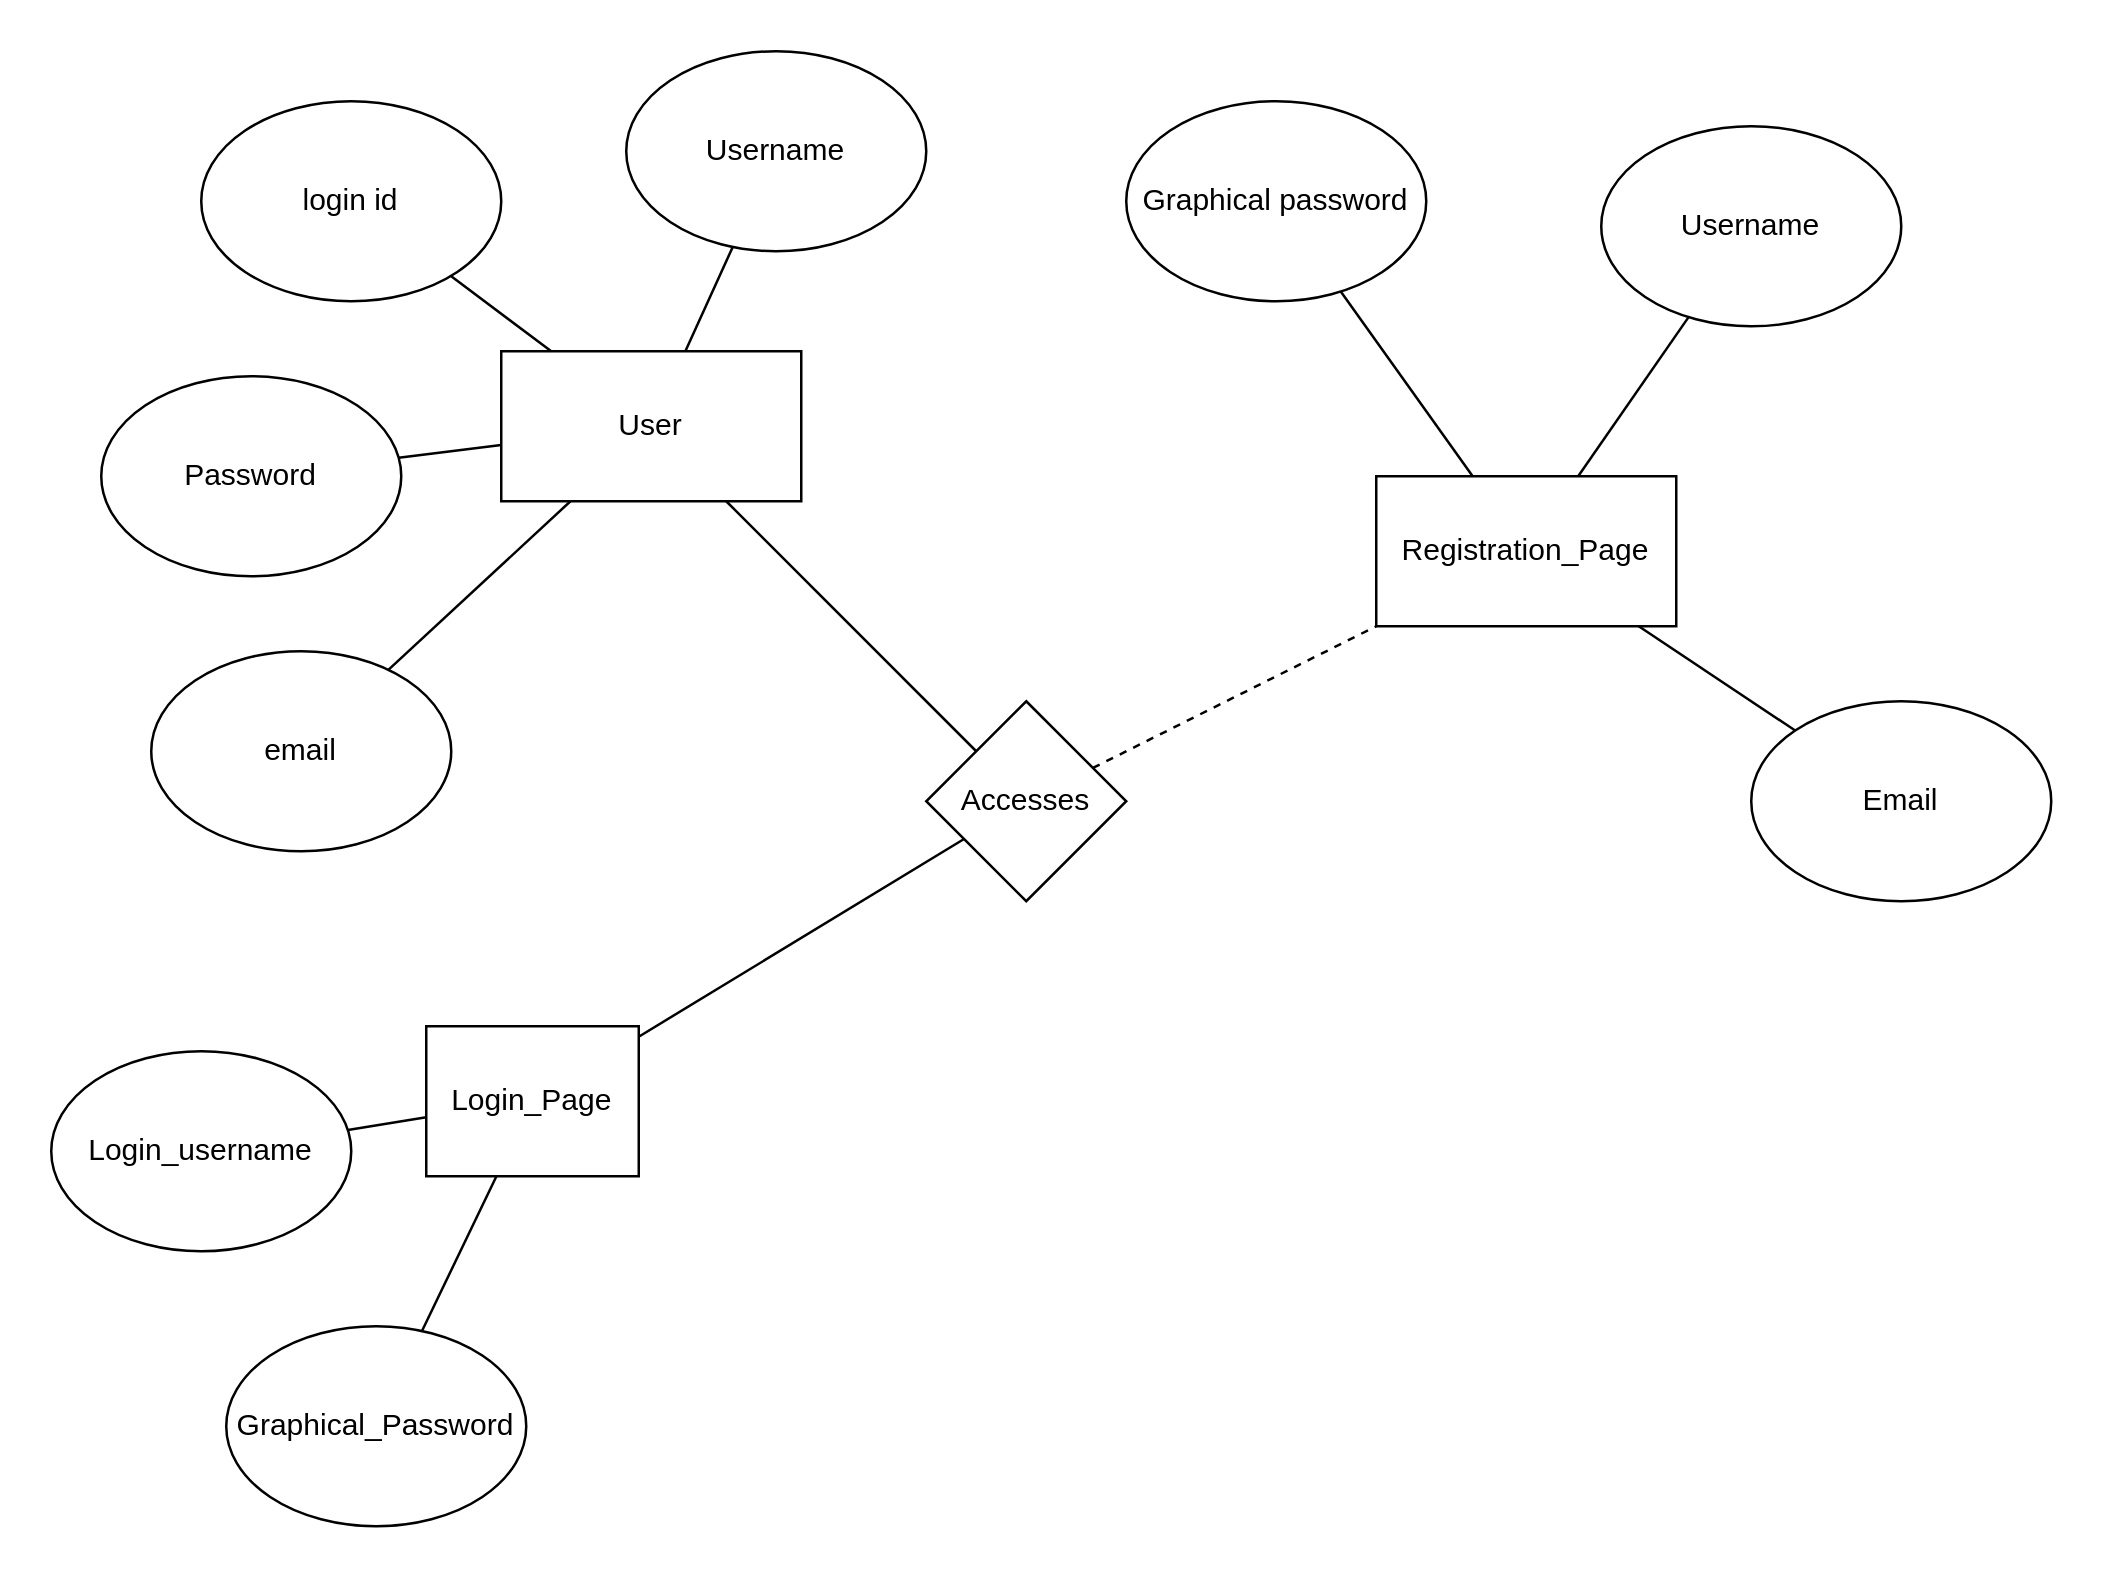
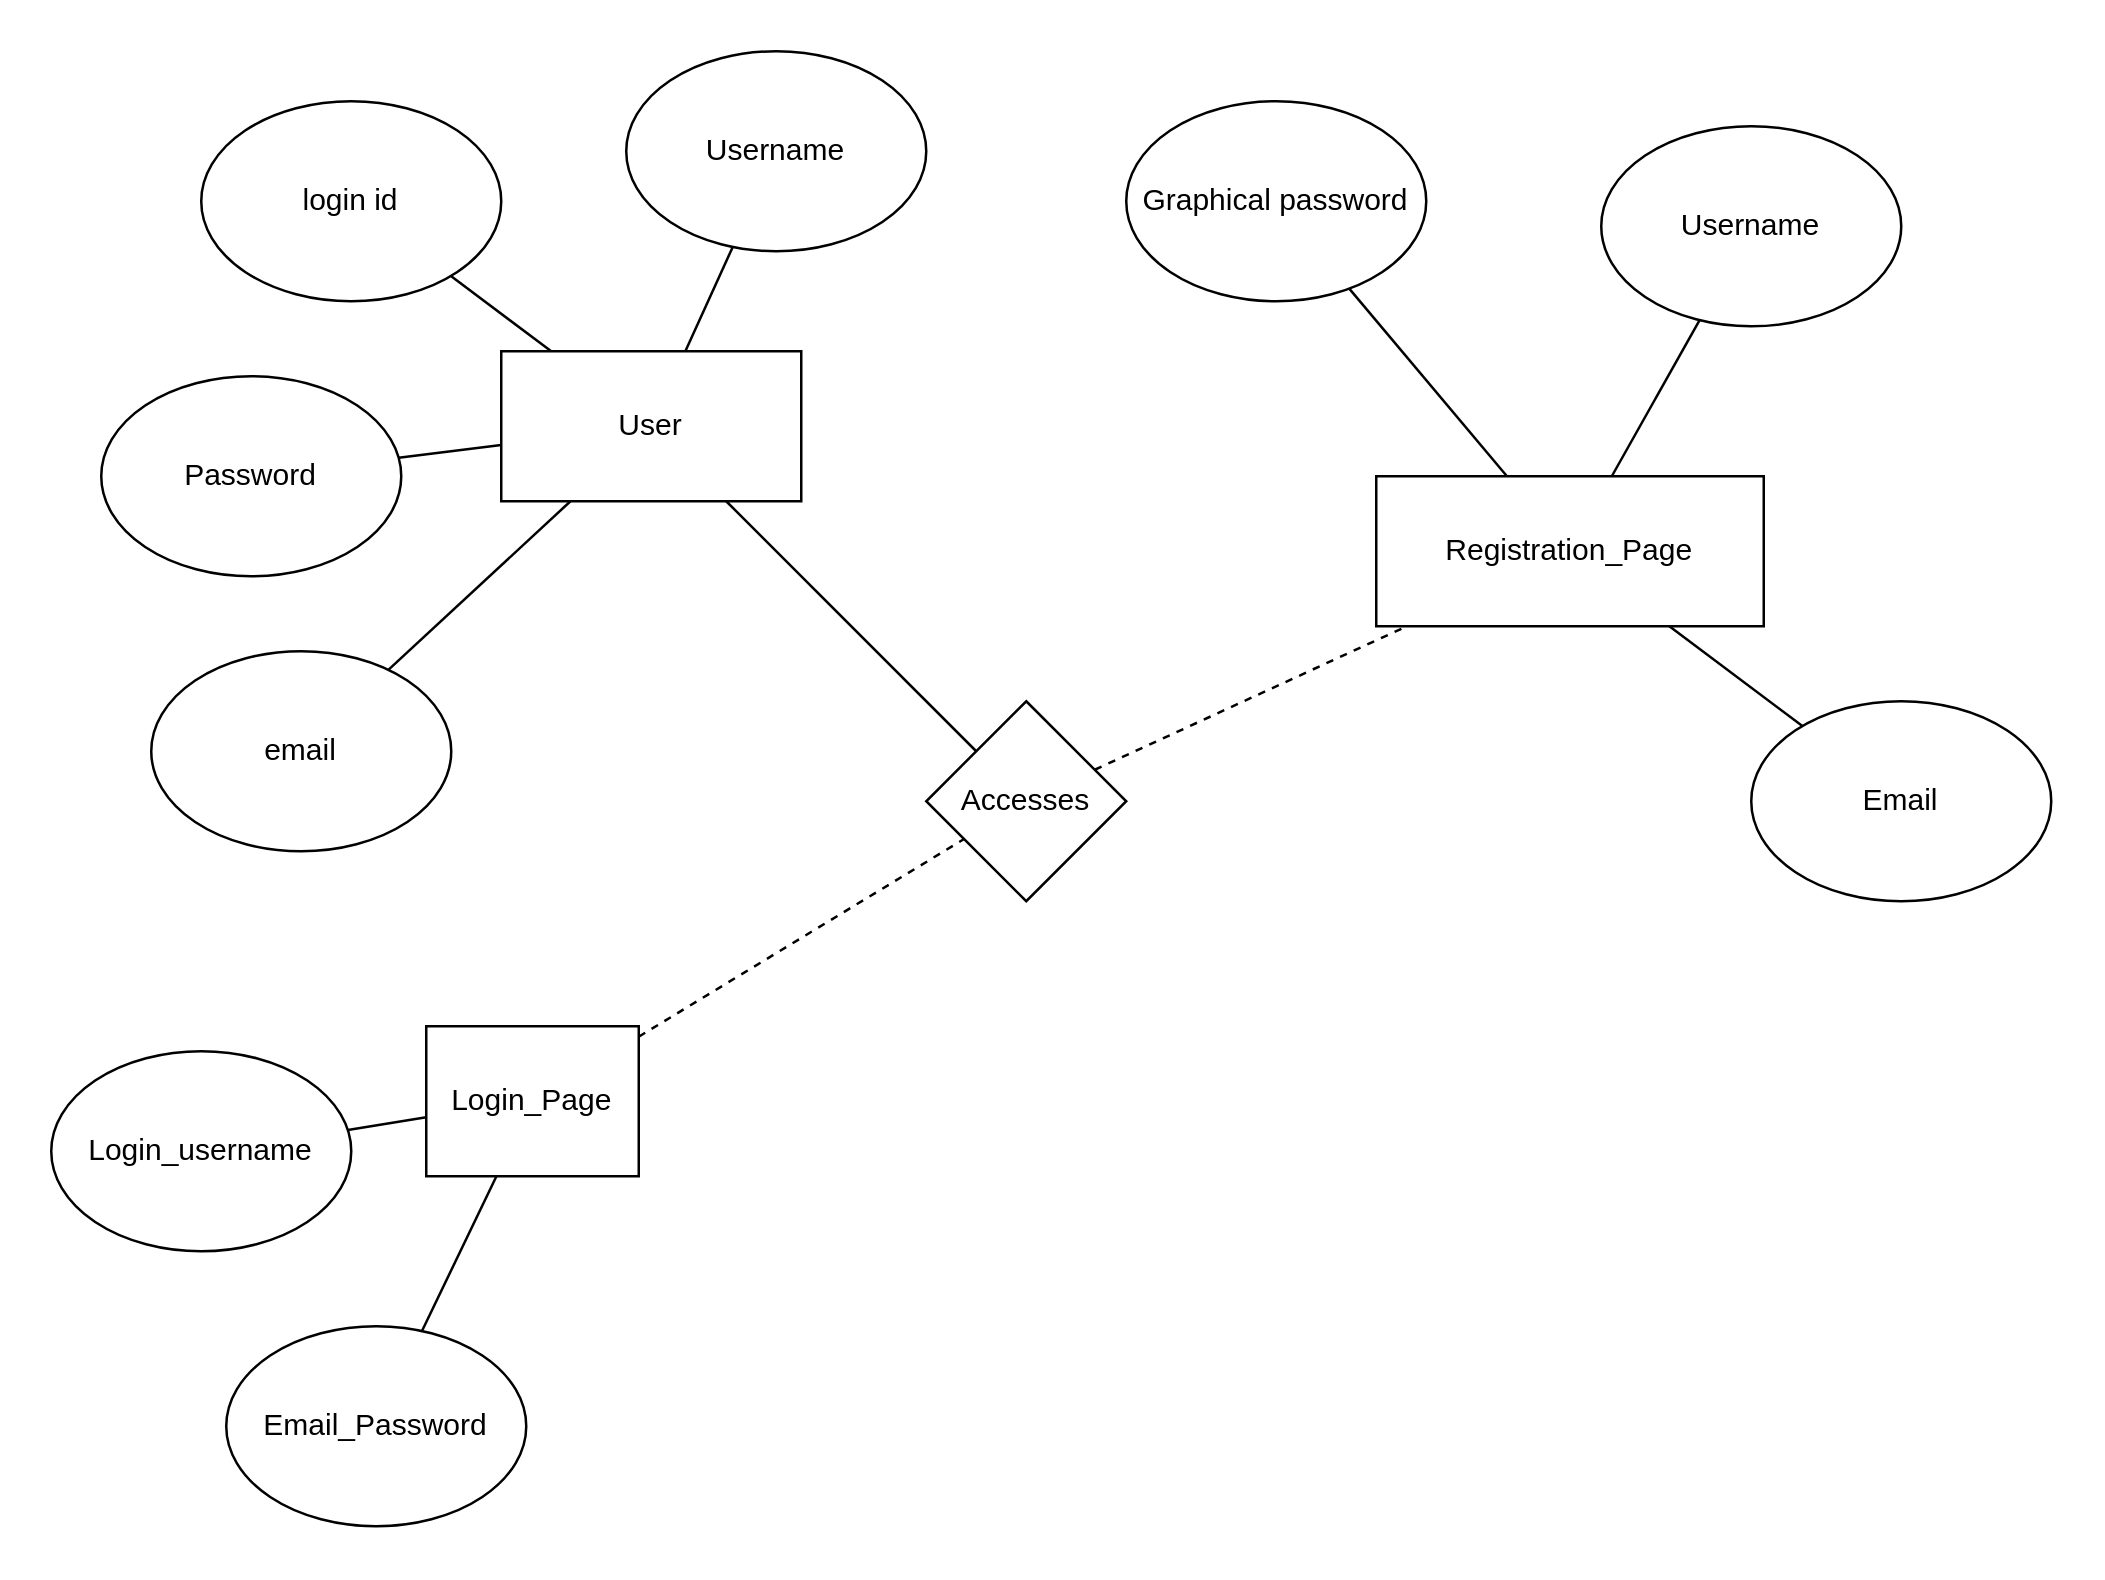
(1526, 551) -> (1570, 551)
(802, 937) -> (802, 937)
(376, 1426) -> (376, 1426)
